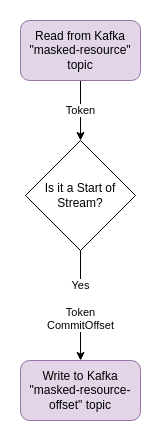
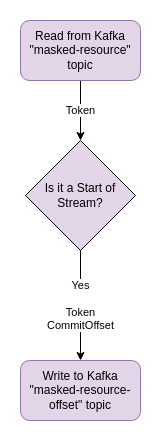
(81, 196) -> (81, 196)
